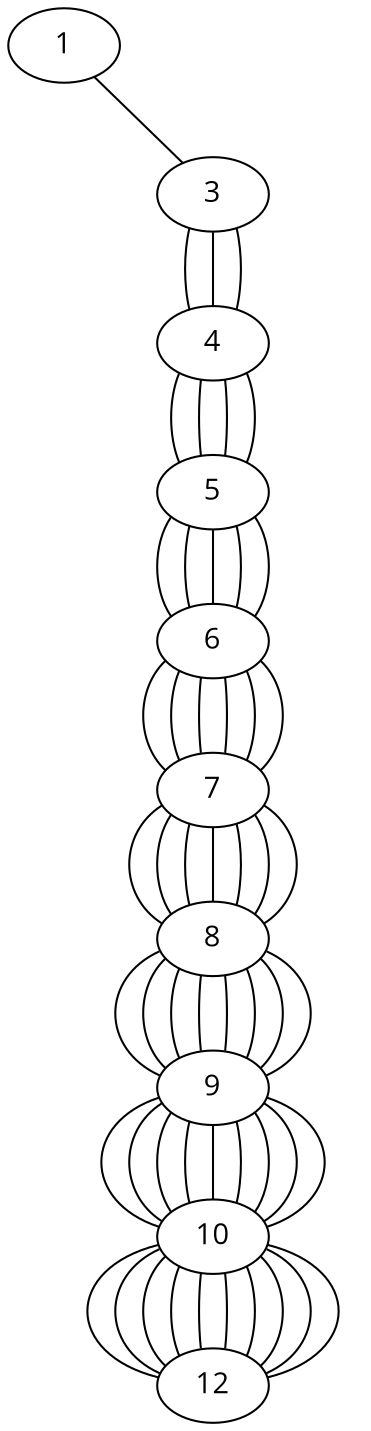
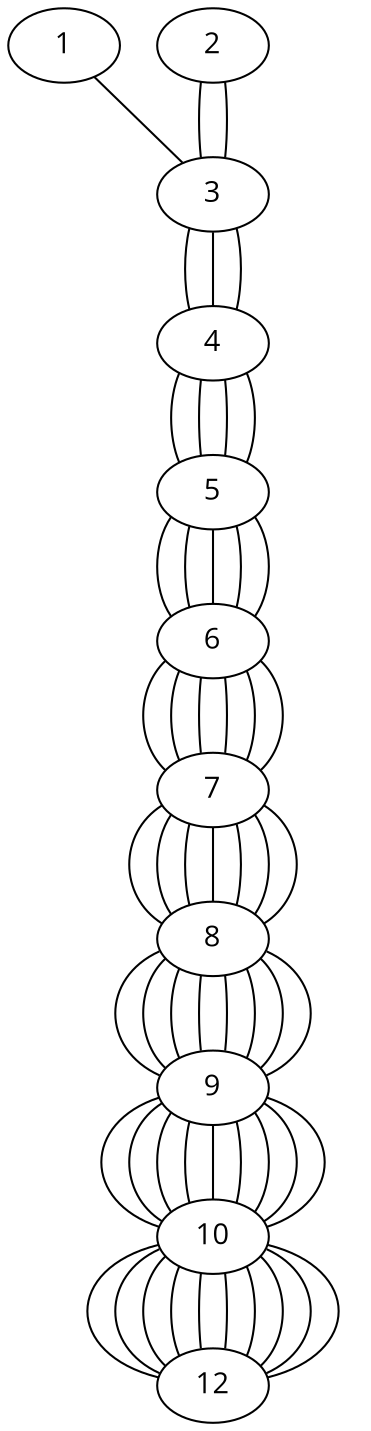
none -> (213, 45)
